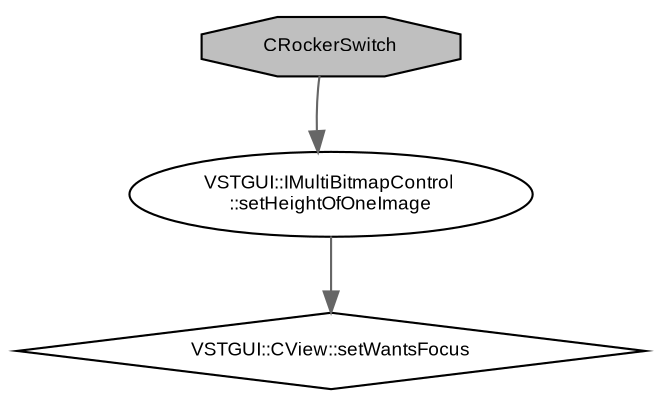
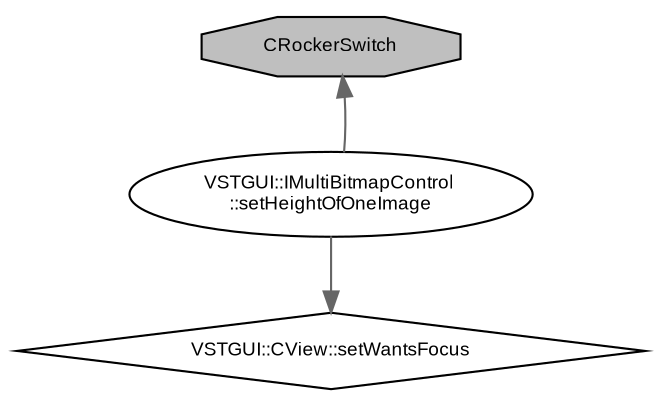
(317, 103) -> (345, 125)
